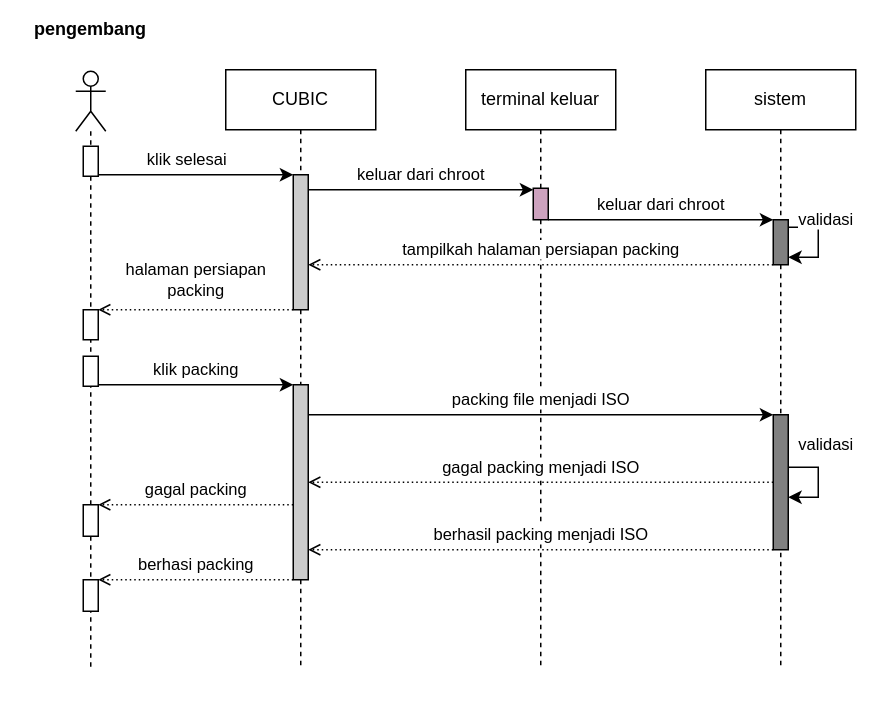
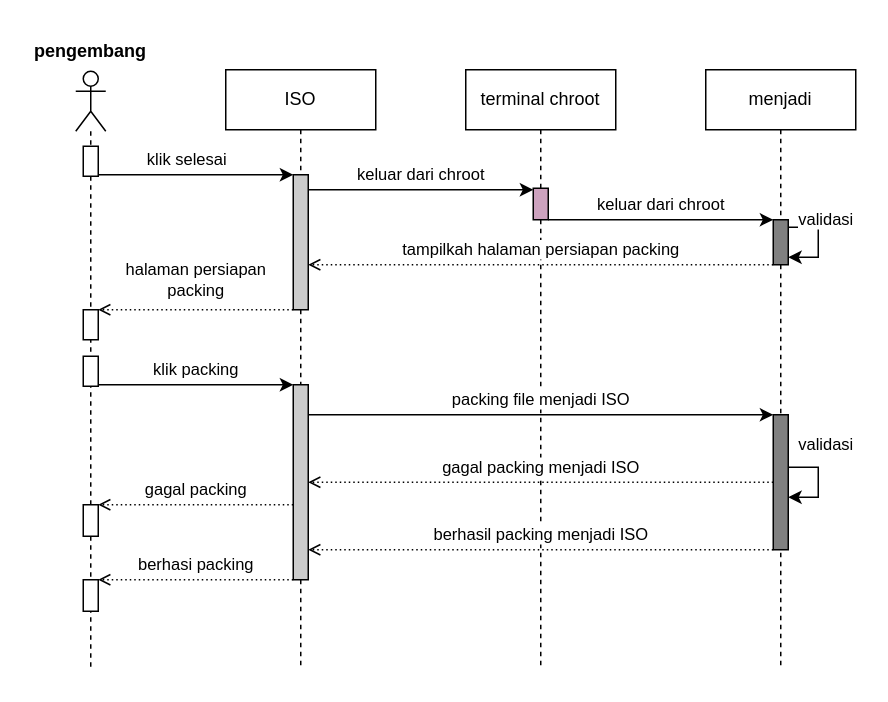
(91, 28) -> (91, 50)
(301, 100) -> (301, 100)
(541, 100) -> (541, 100)
(781, 100) -> (781, 100)
